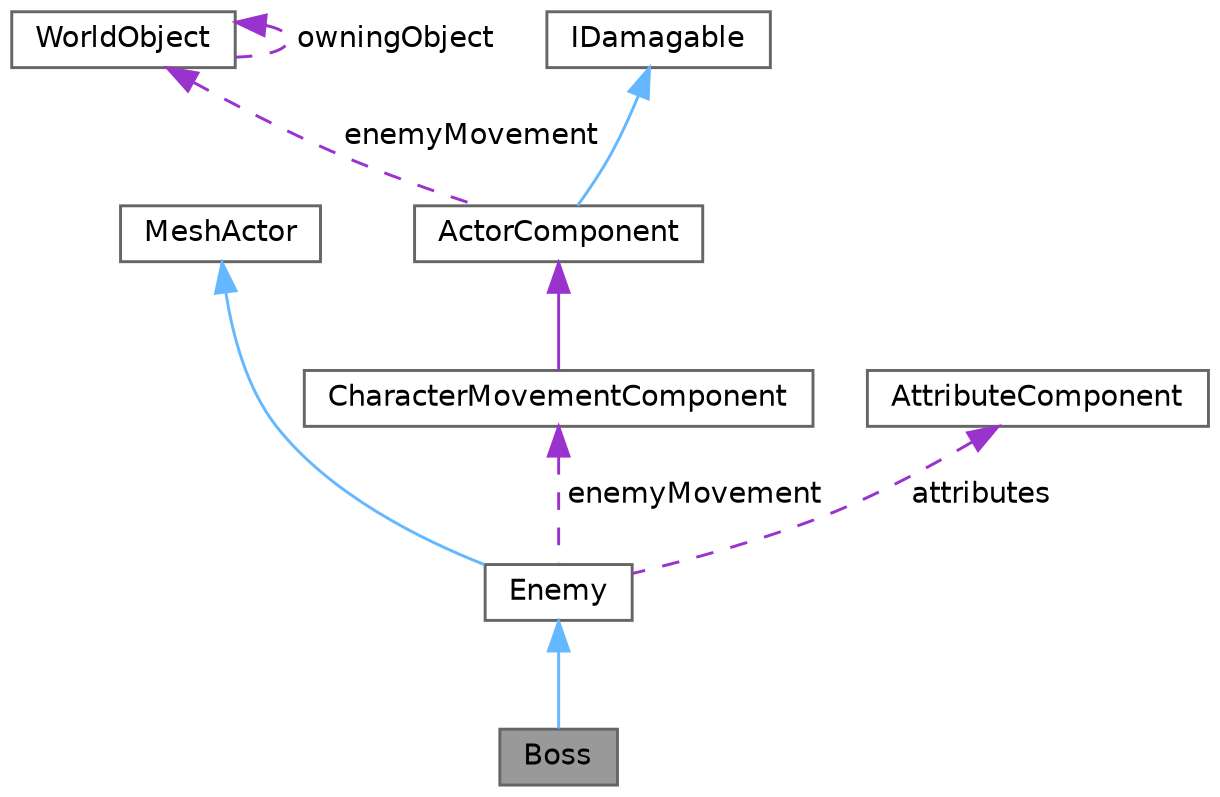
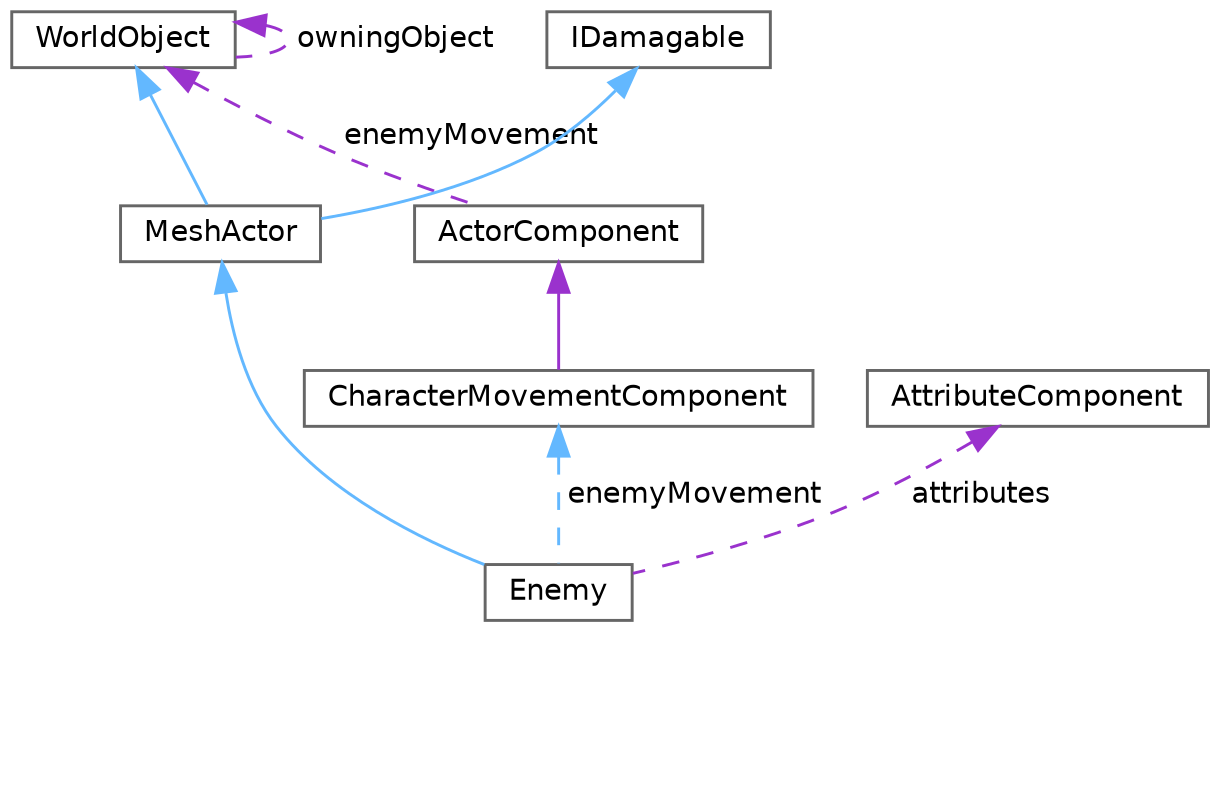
none -> (179, 150)
(612, 153) -> (479, 178)
(559, 510) -> (559, 510)
(559, 757) -> none
